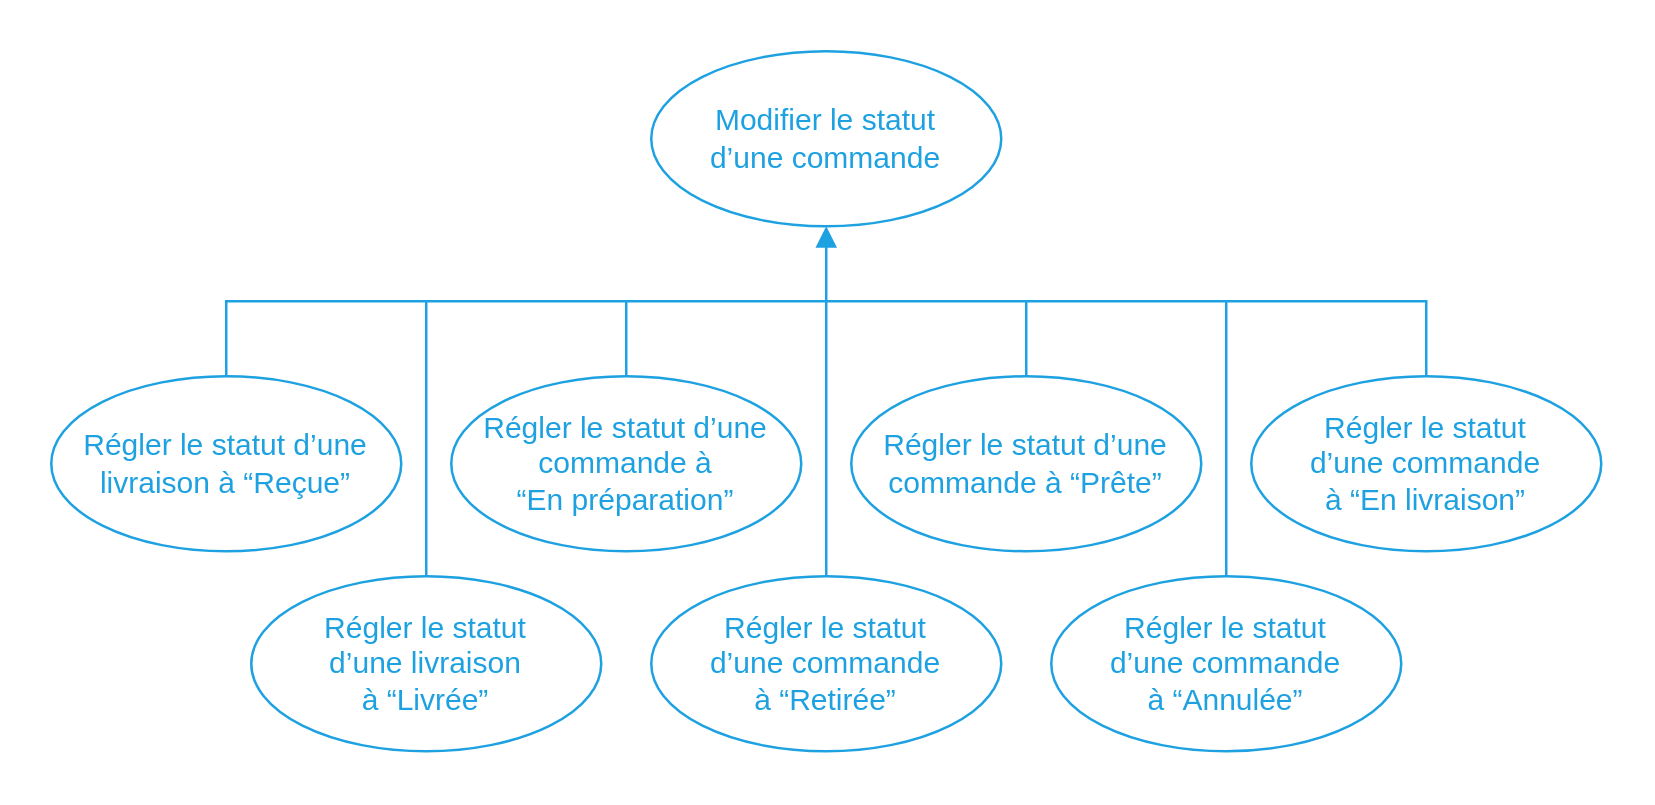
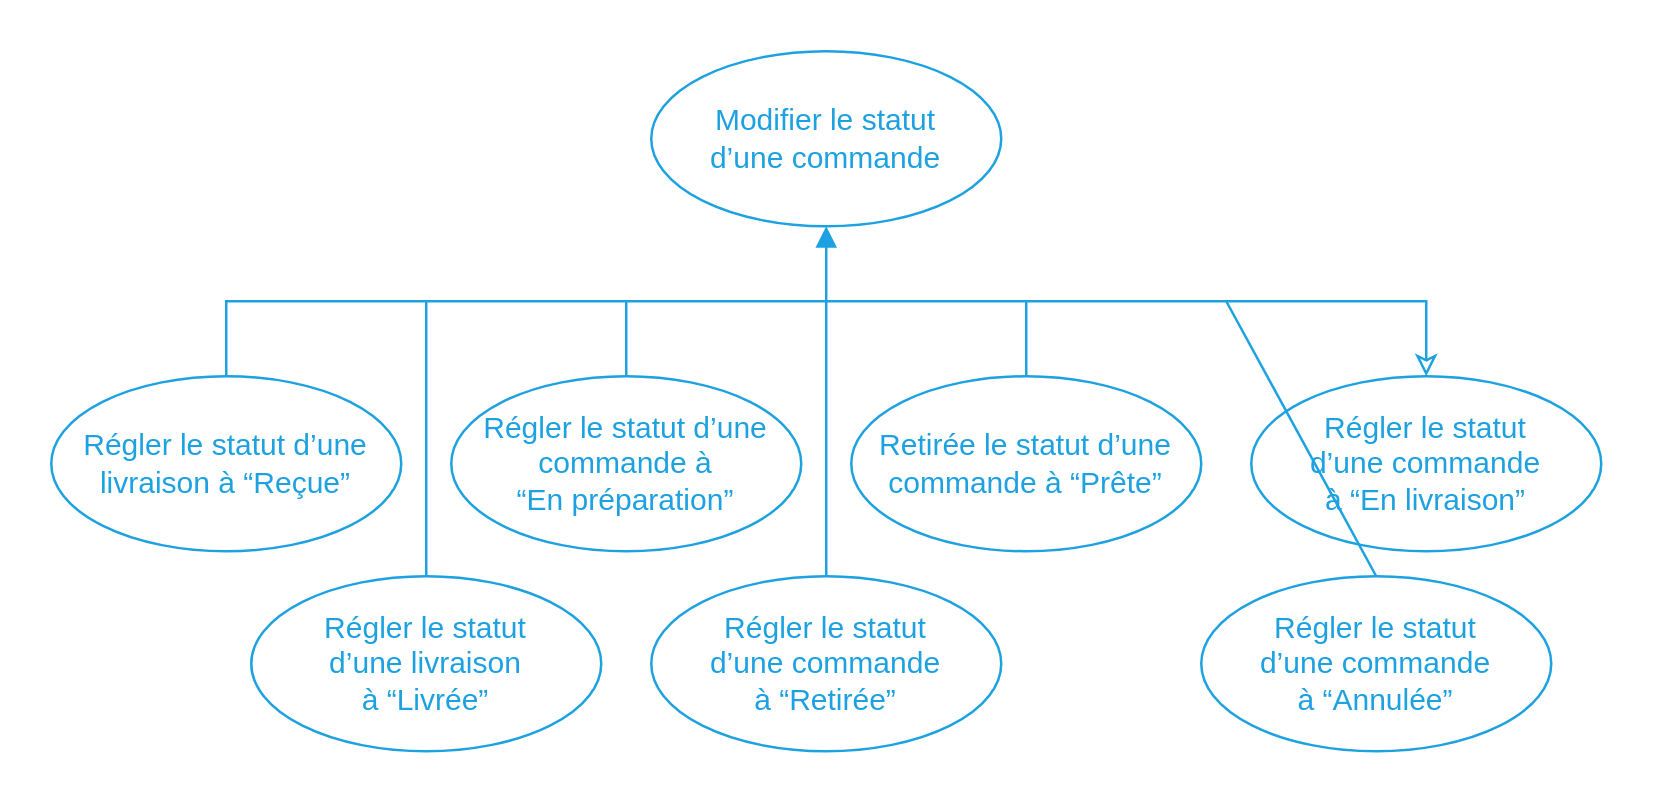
(1426, 365) -> (1426, 358)
(1026, 464) -> (1026, 464)
(1226, 664) -> (1376, 664)
